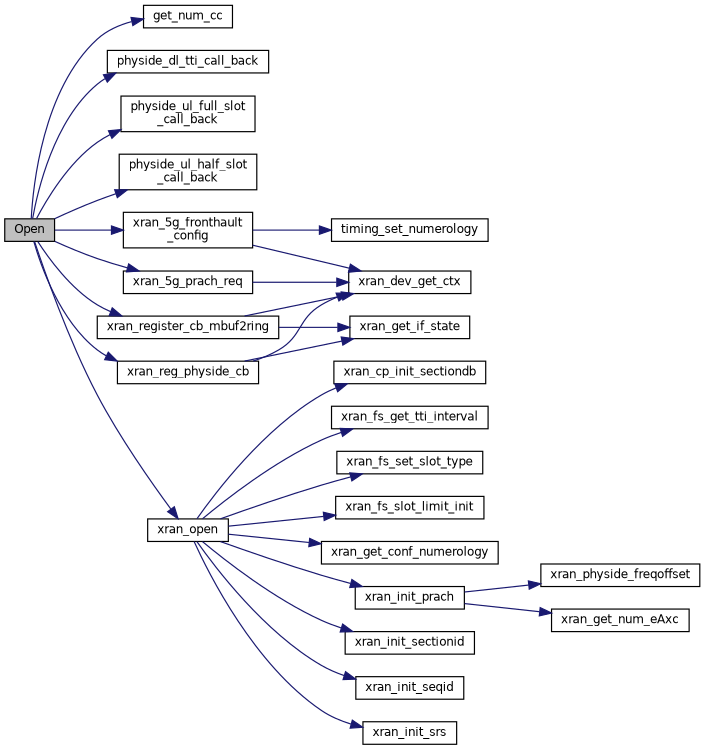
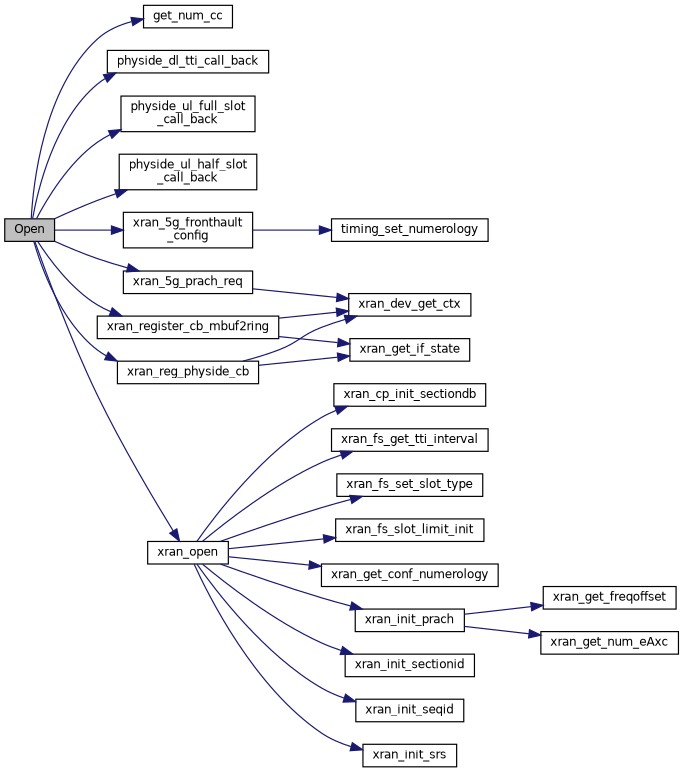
(301, 257) -> none
(620, 575) -> (610, 598)
